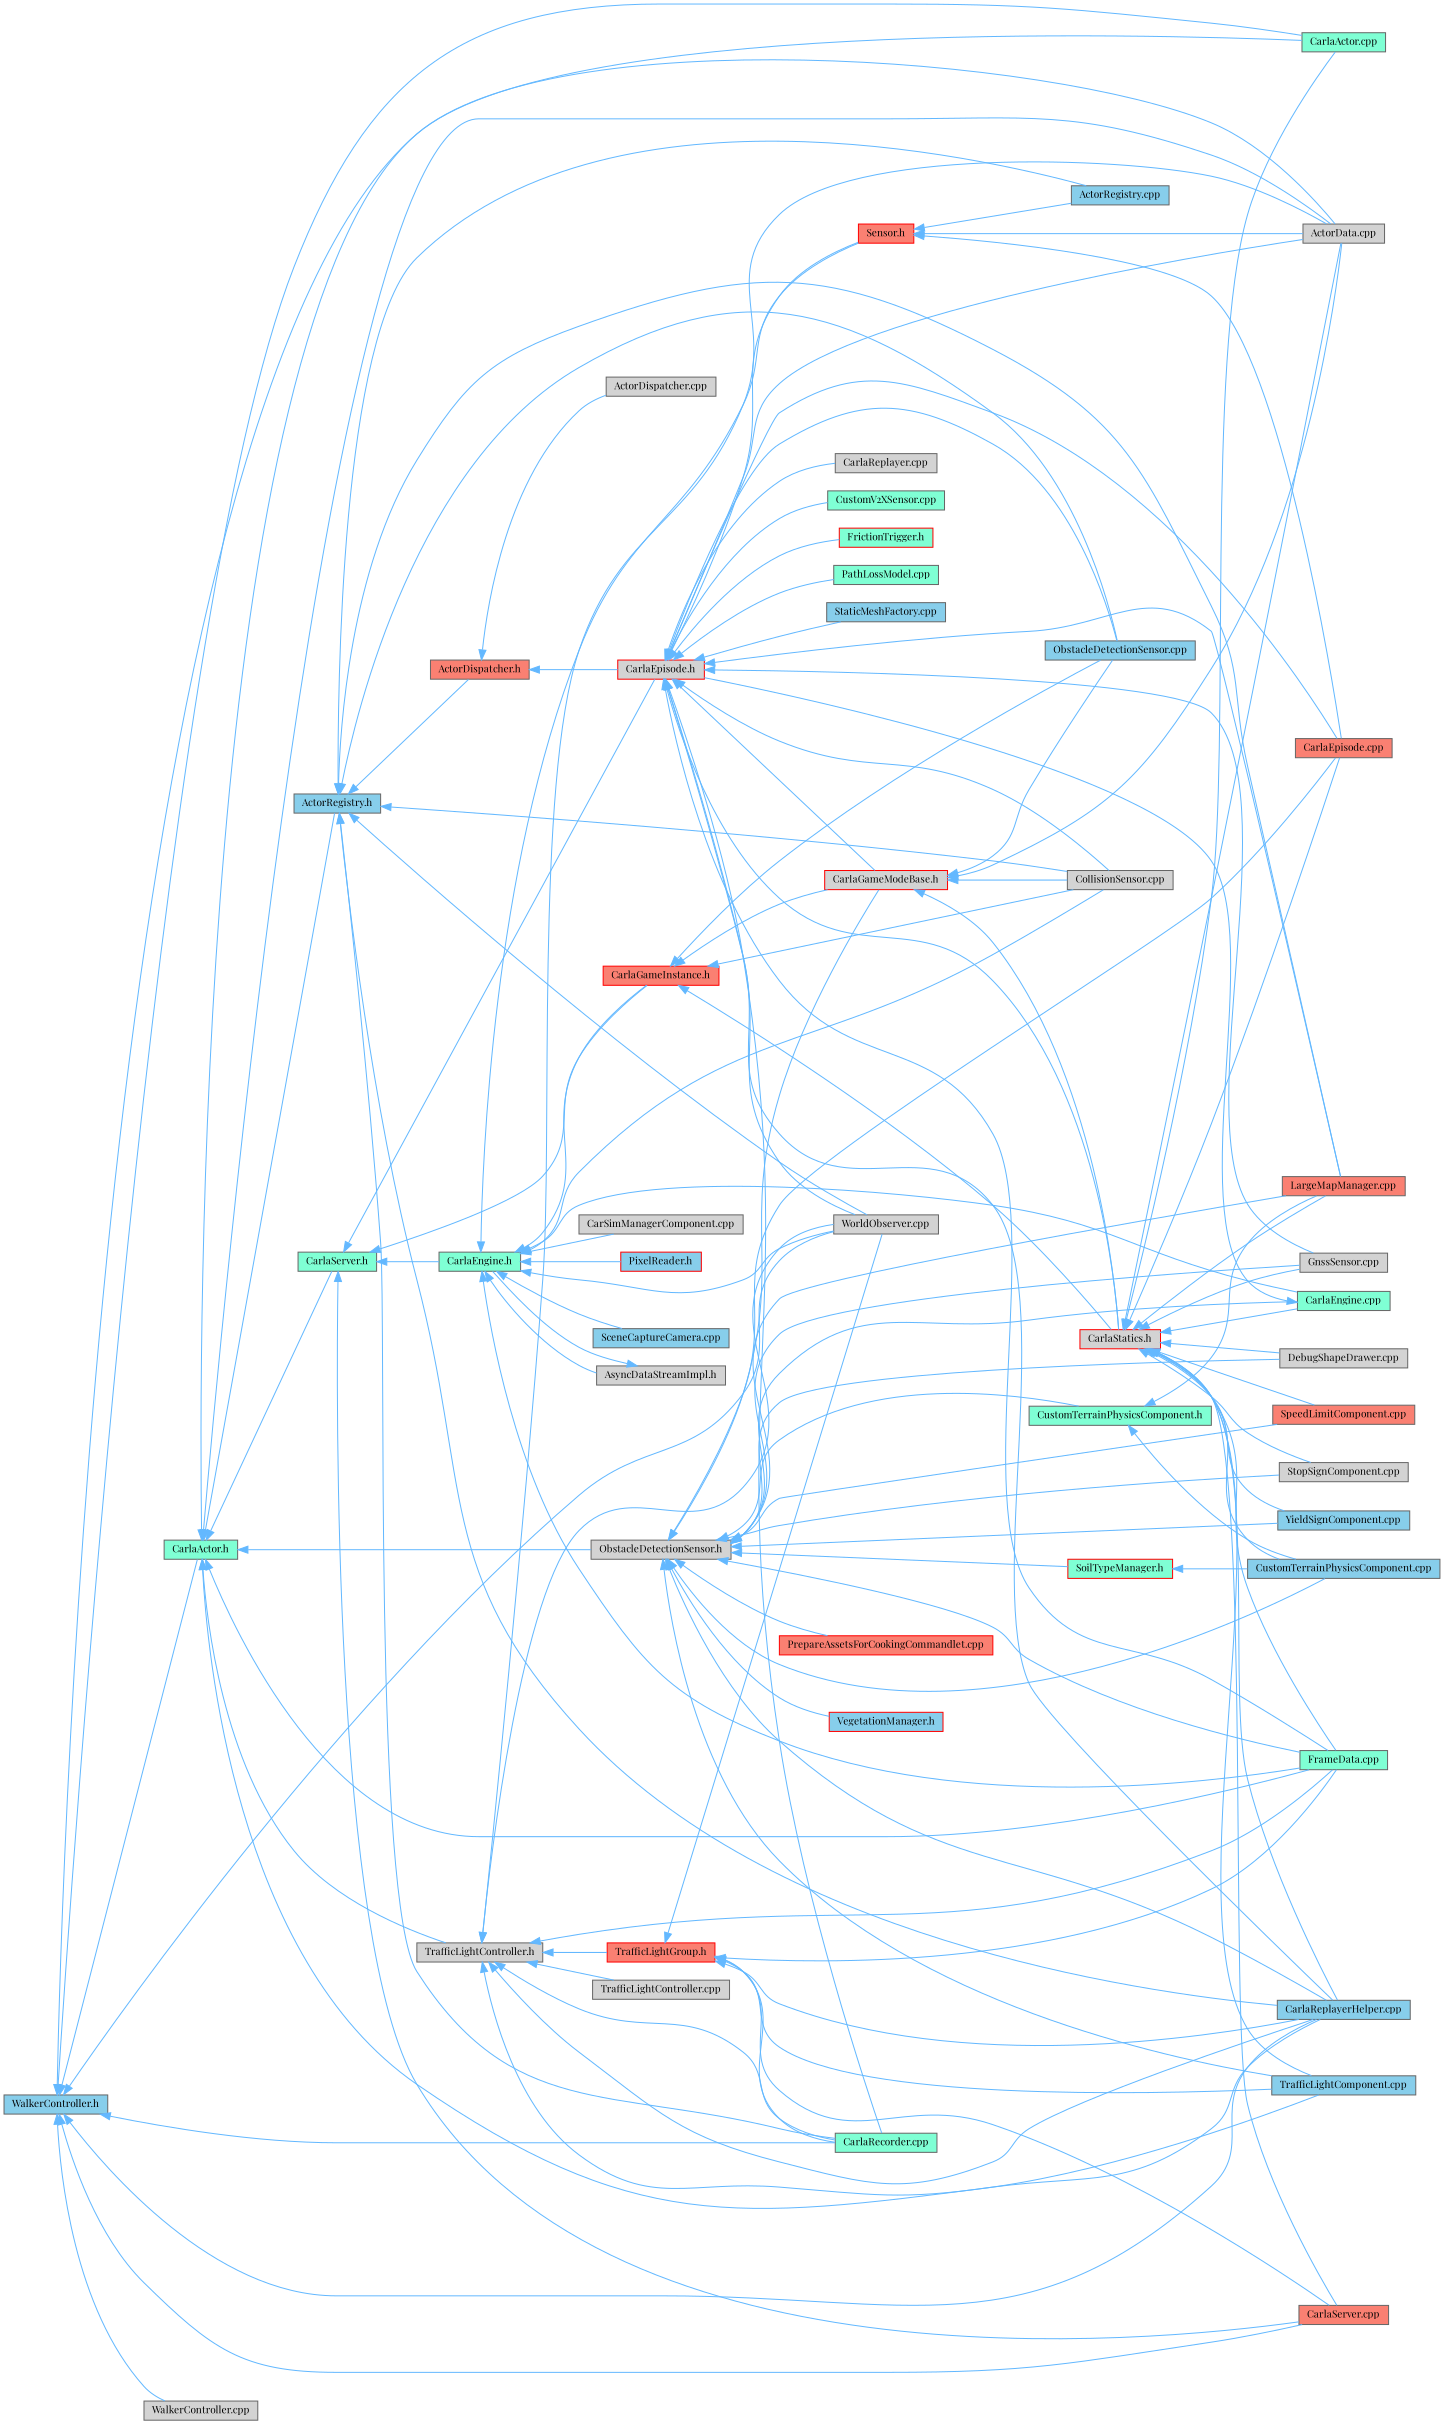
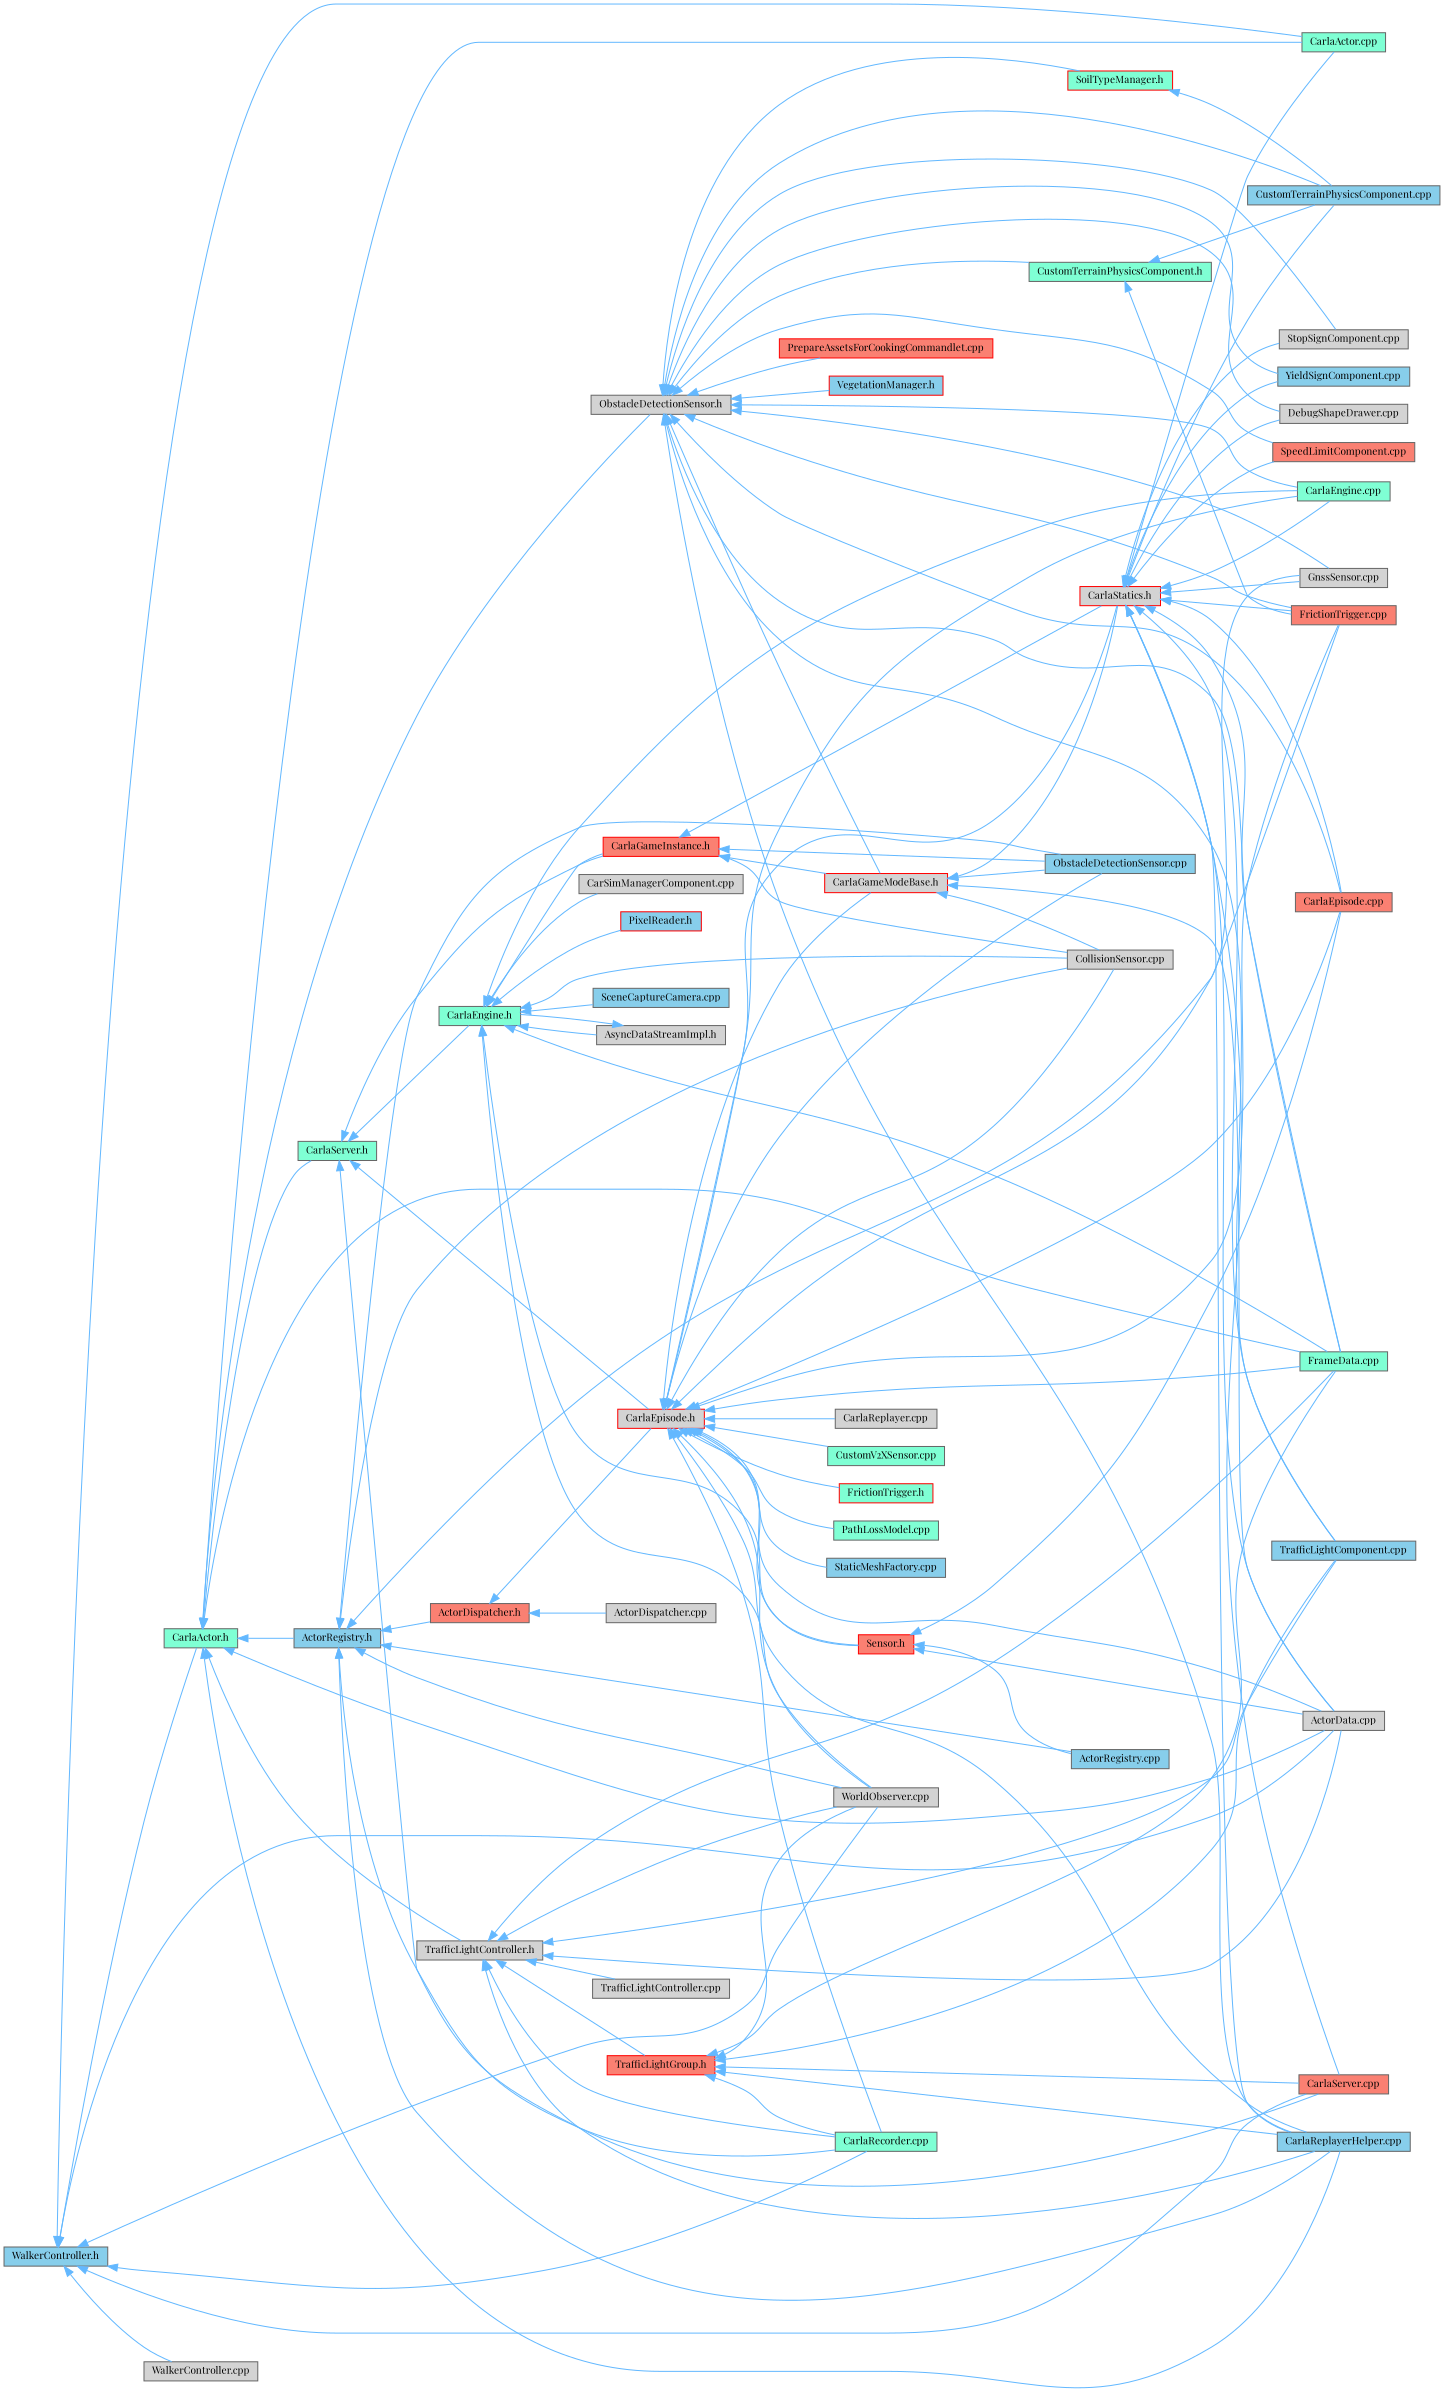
(1185, 836) -> (794, 802)
(1344, 1186) -> (1344, 615)
(696, 2297) -> none
